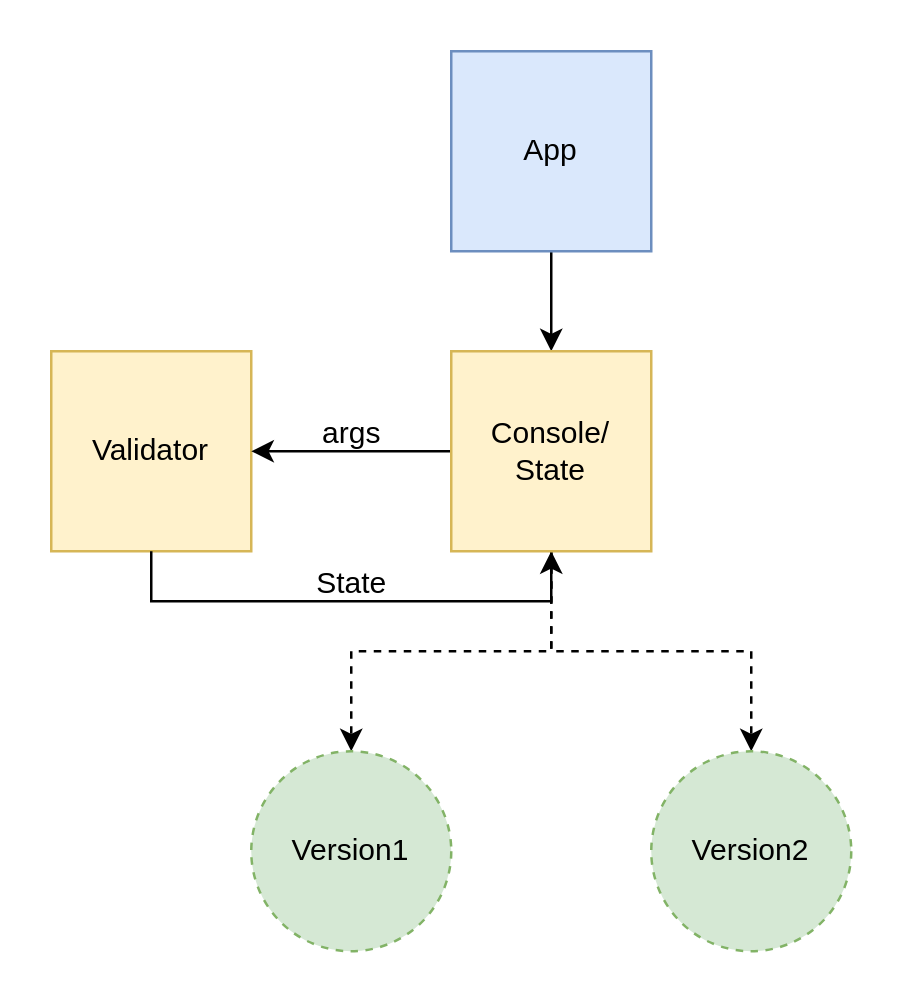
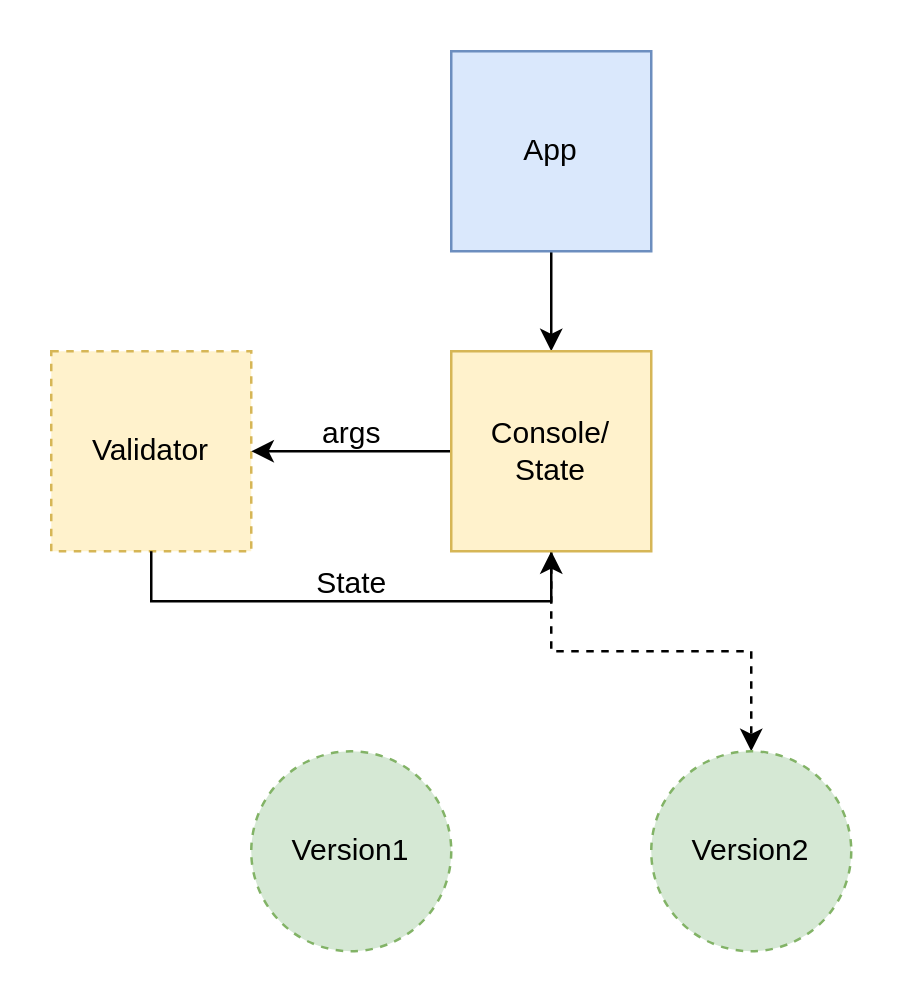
(151, 451) -> (151, 451)
(407, 651) -> none
